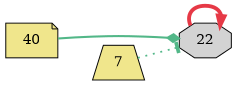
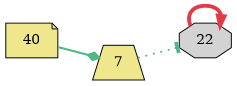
(113, 36) -> (73, 51)
